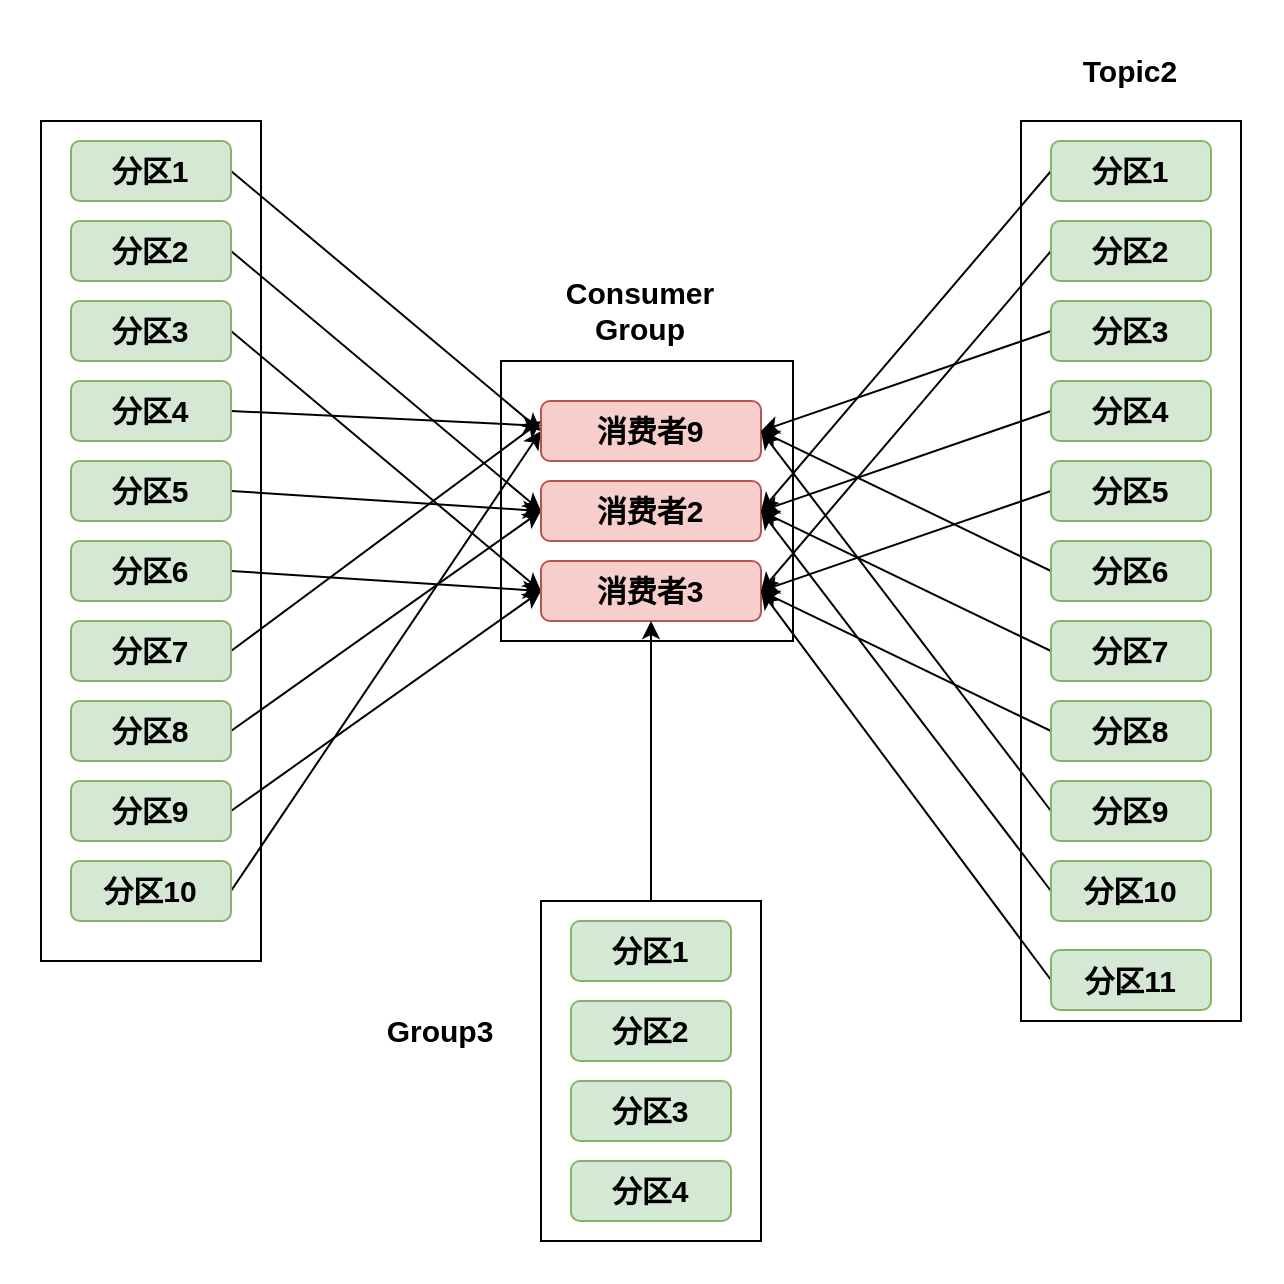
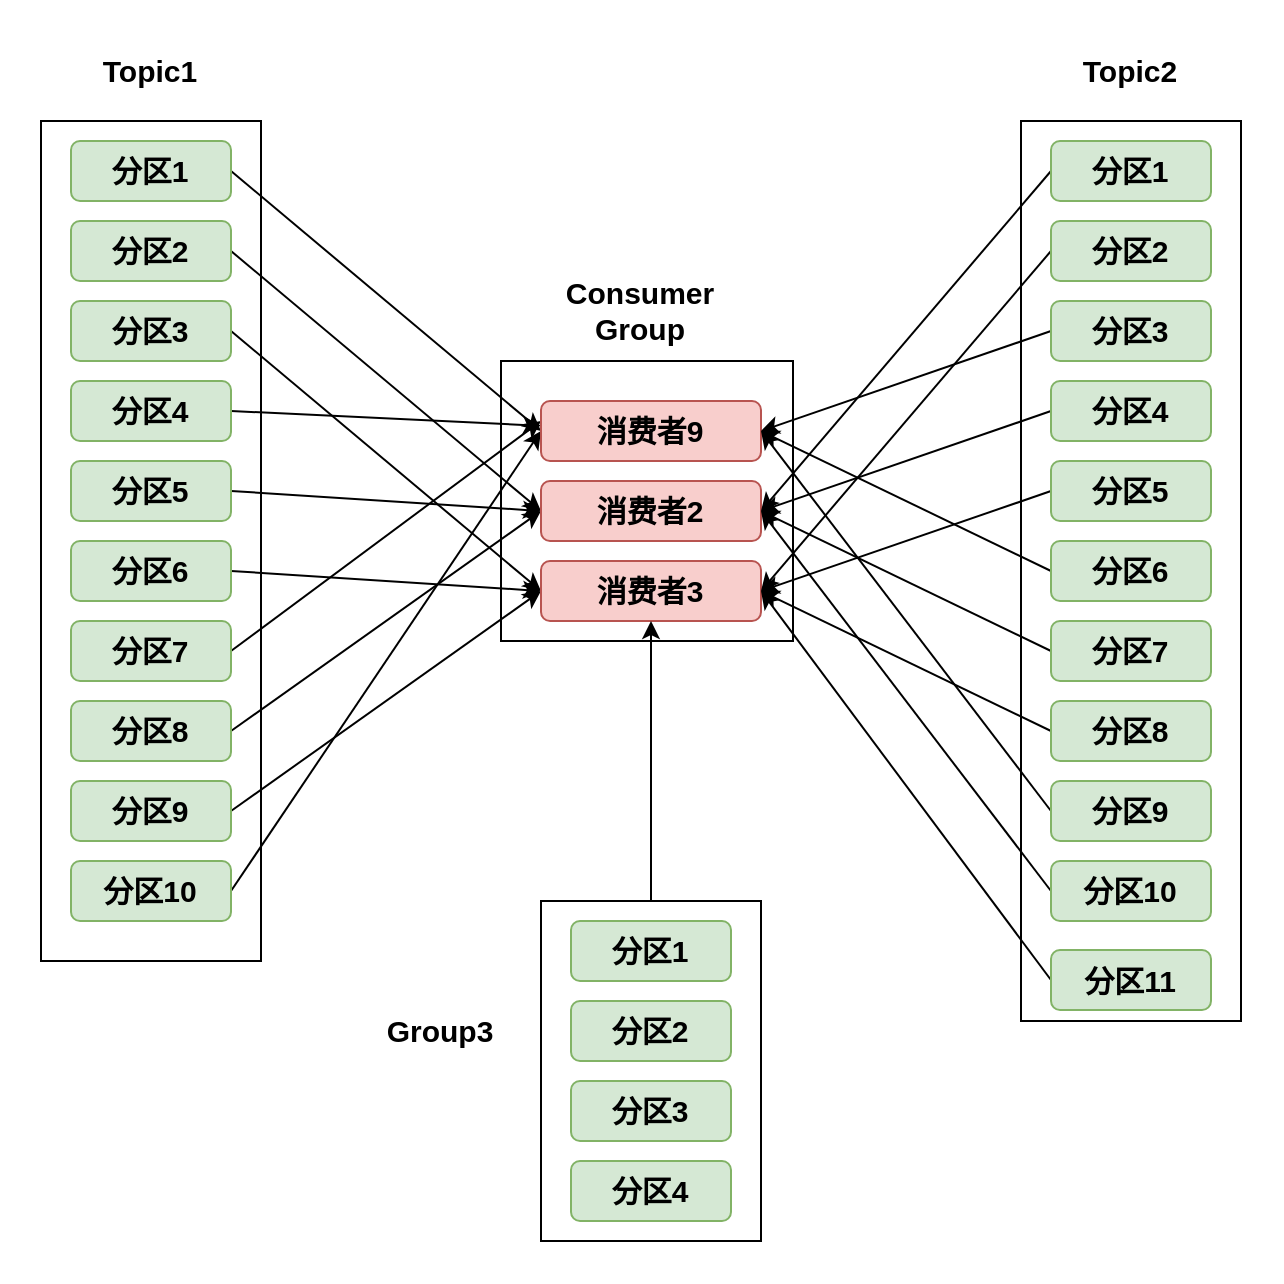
none -> (151, 71)
